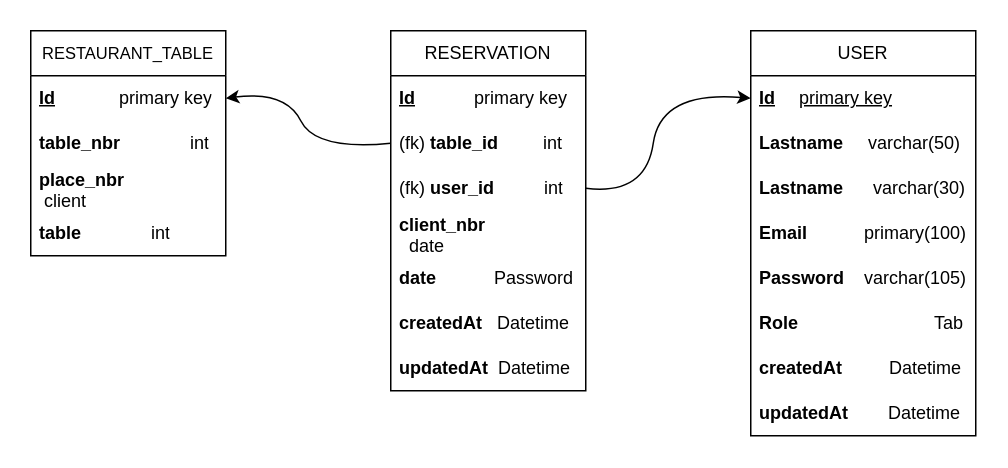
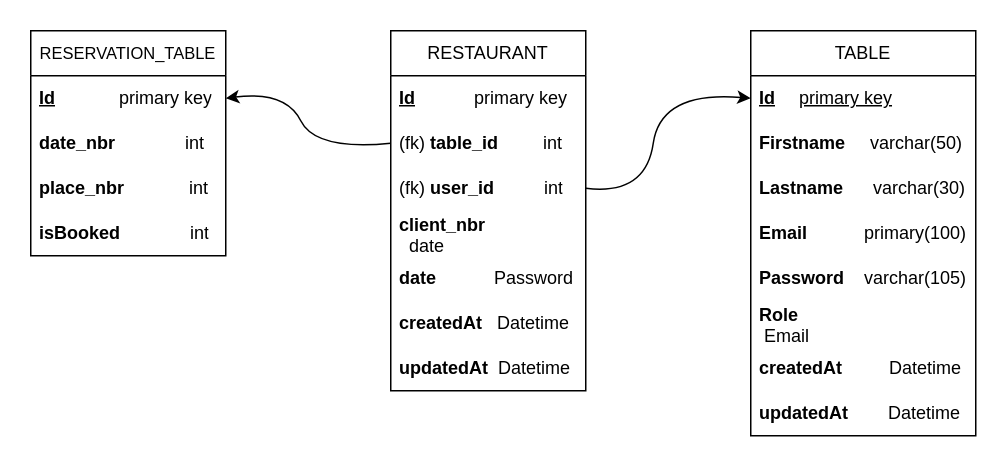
(128, 53) -> (128, 53)
(488, 53) -> (488, 53)
(863, 53) -> (863, 53)
(130, 143) -> (130, 143)
(865, 143) -> (865, 143)
(130, 188) -> (130, 188)
(130, 233) -> (130, 233)
(847, 323) -> (852, 323)
